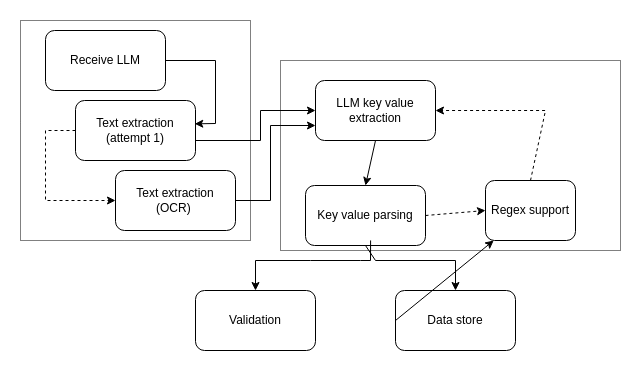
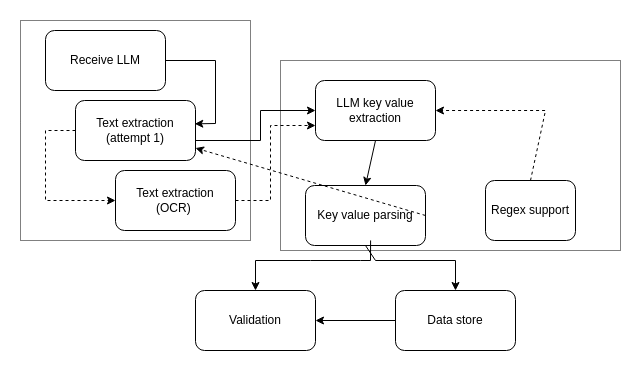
(271, 162) -> (271, 162)
(452, 213) -> (314, 183)
(442, 283) -> (359, 321)
